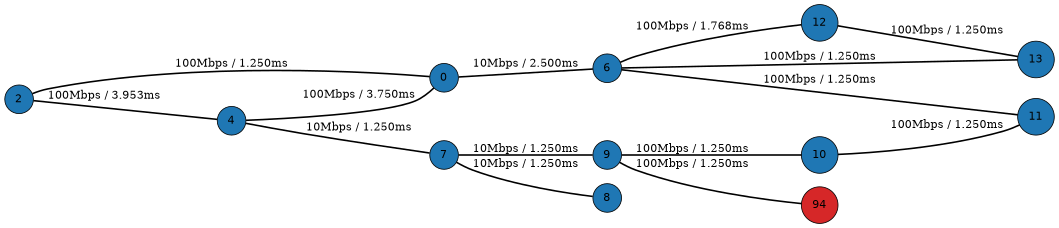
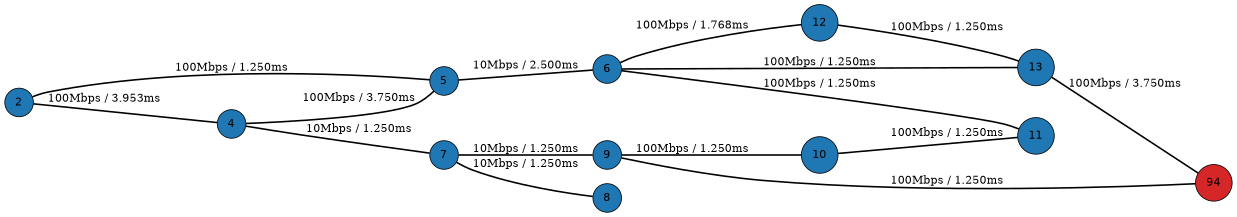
(444, 78) -> (444, 81)
none -> (1125, 125)
